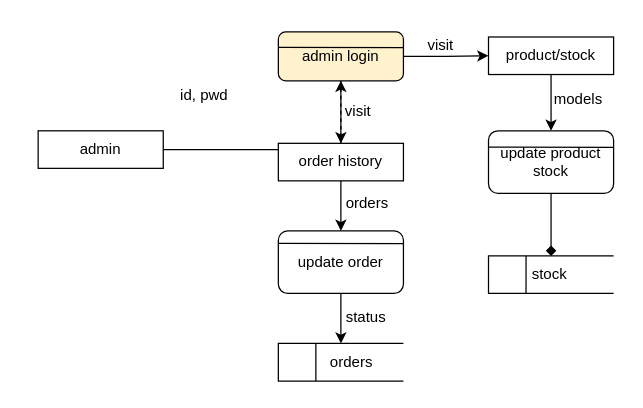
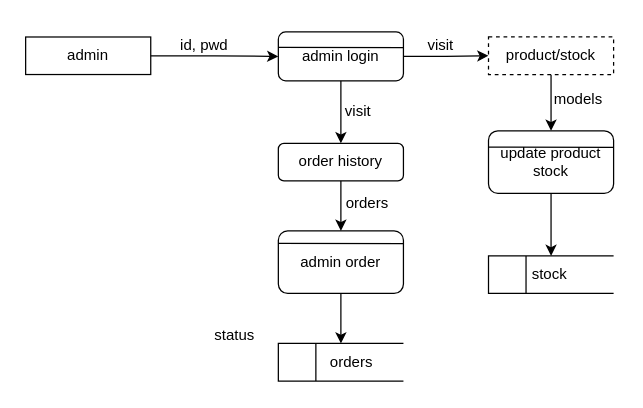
(341, 56) -> (341, 56)
(551, 56) -> (551, 56)
(341, 84) -> (341, 84)
(204, 95) -> (204, 45)
(101, 149) -> (88, 56)
(341, 162) -> (341, 162)
(551, 245) -> (551, 246)
(341, 262) -> (341, 262)
(356, 317) -> (224, 336)
